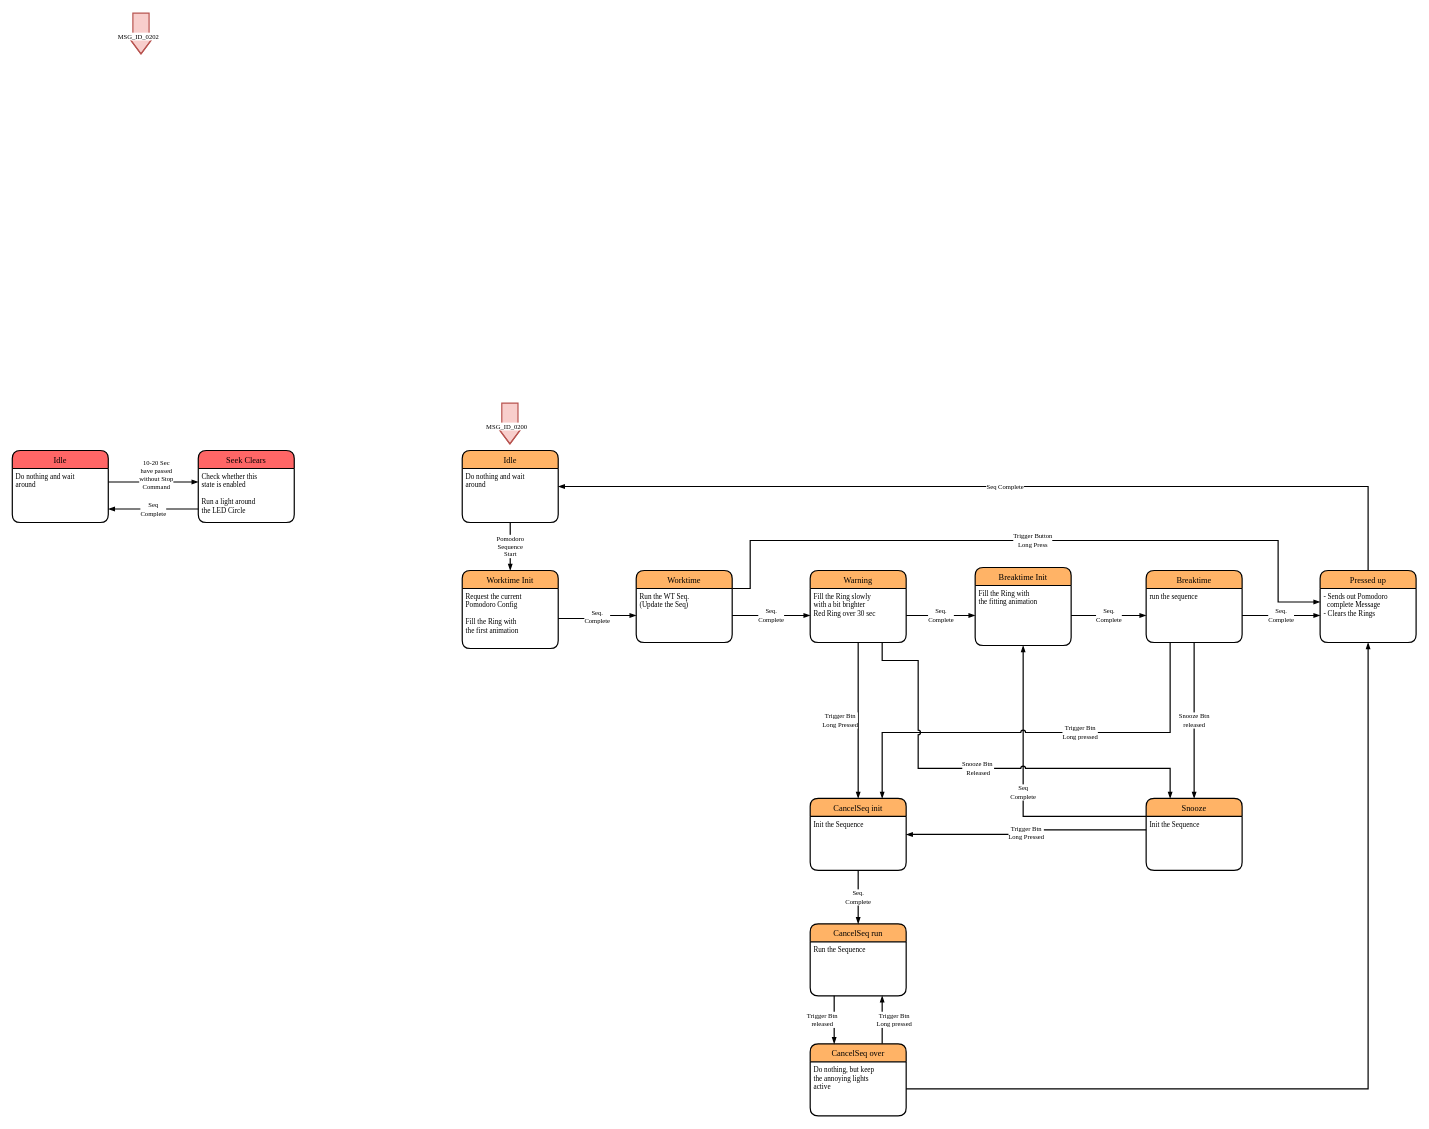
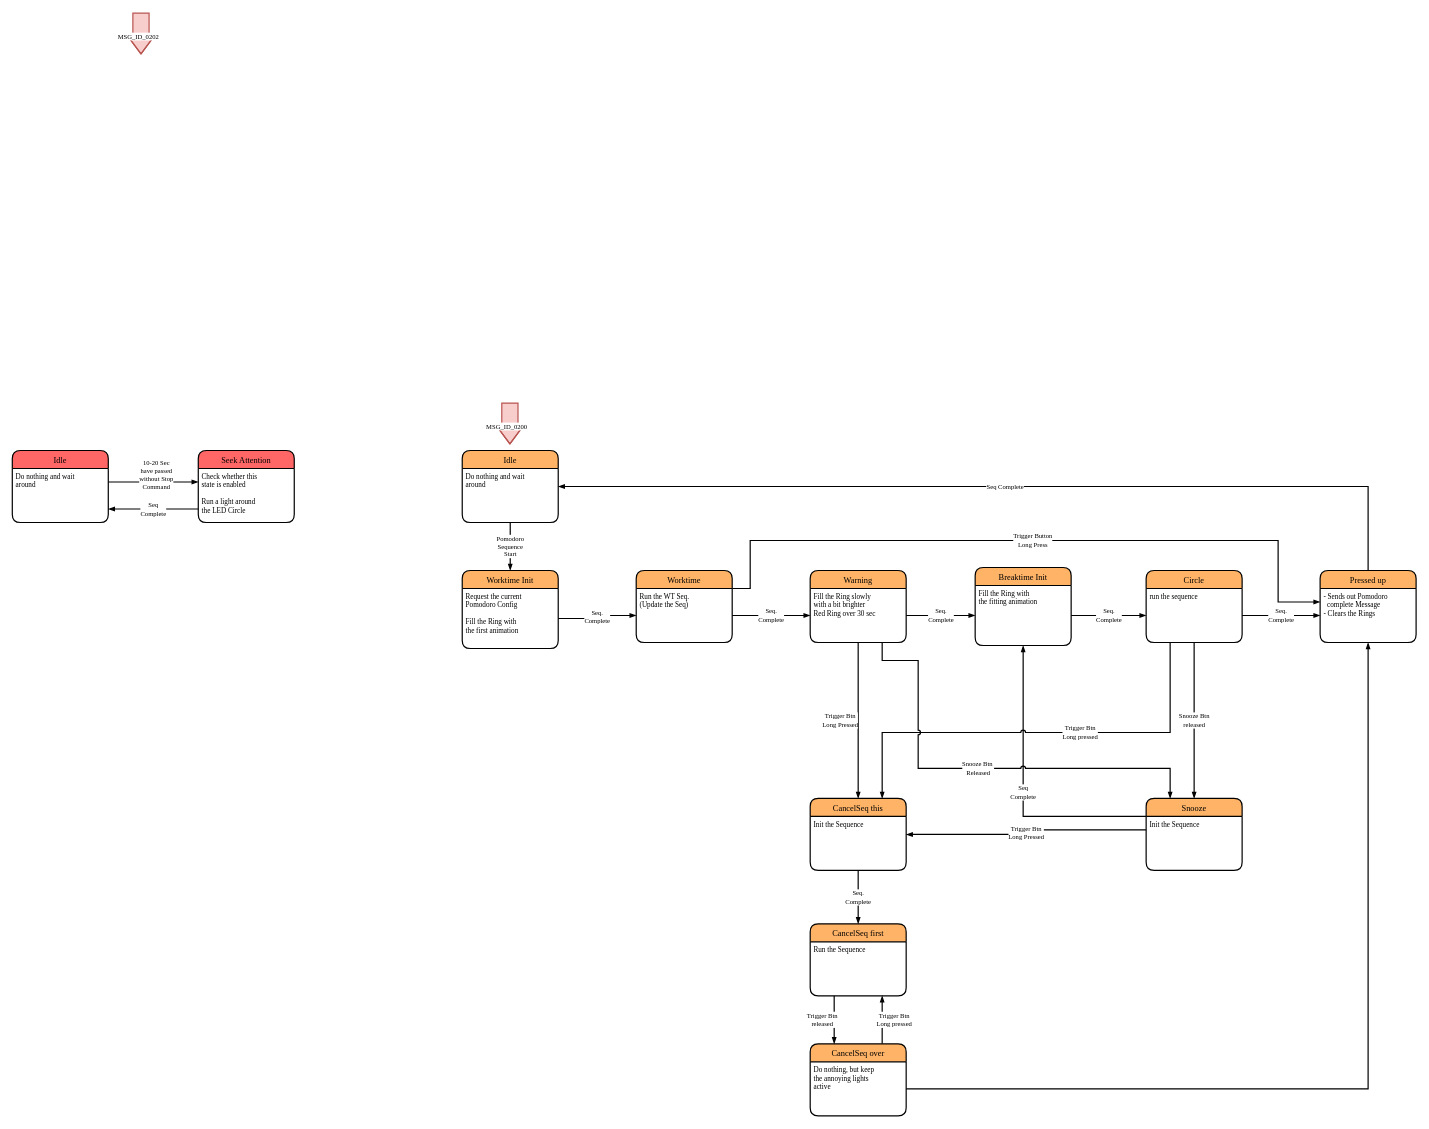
(246, 460) -> (246, 460)
(1194, 580) -> (1194, 580)
(858, 808) -> (858, 808)
(858, 933) -> (858, 933)
